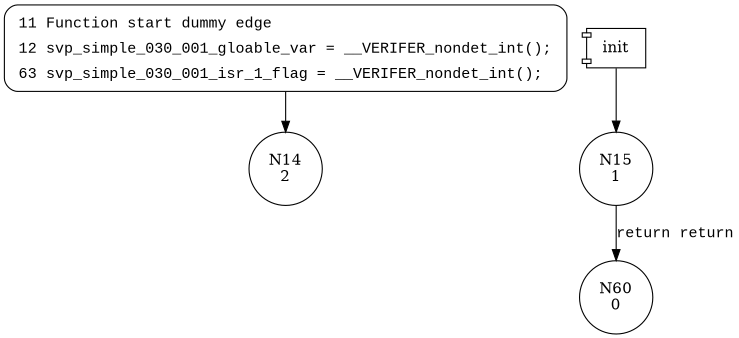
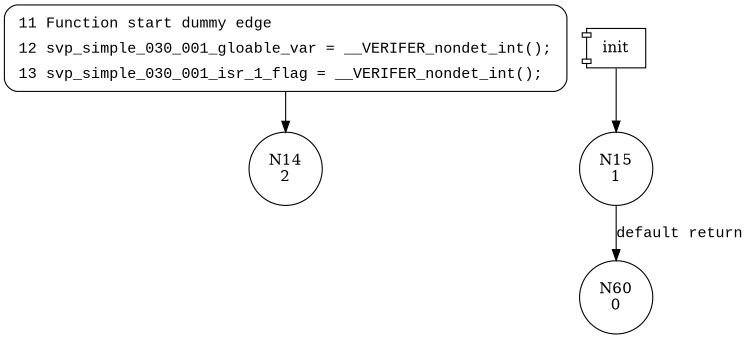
(28, 73) -> (28, 73)
(675, 233) -> (680, 233)
